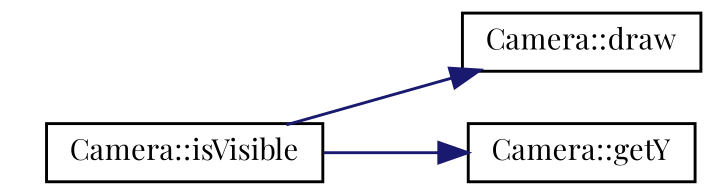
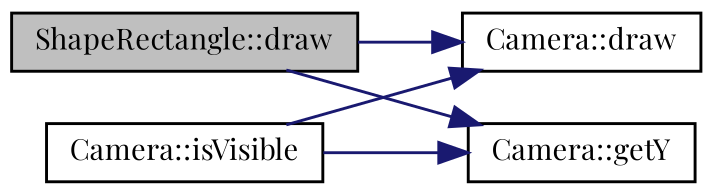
none -> (185, 42)
